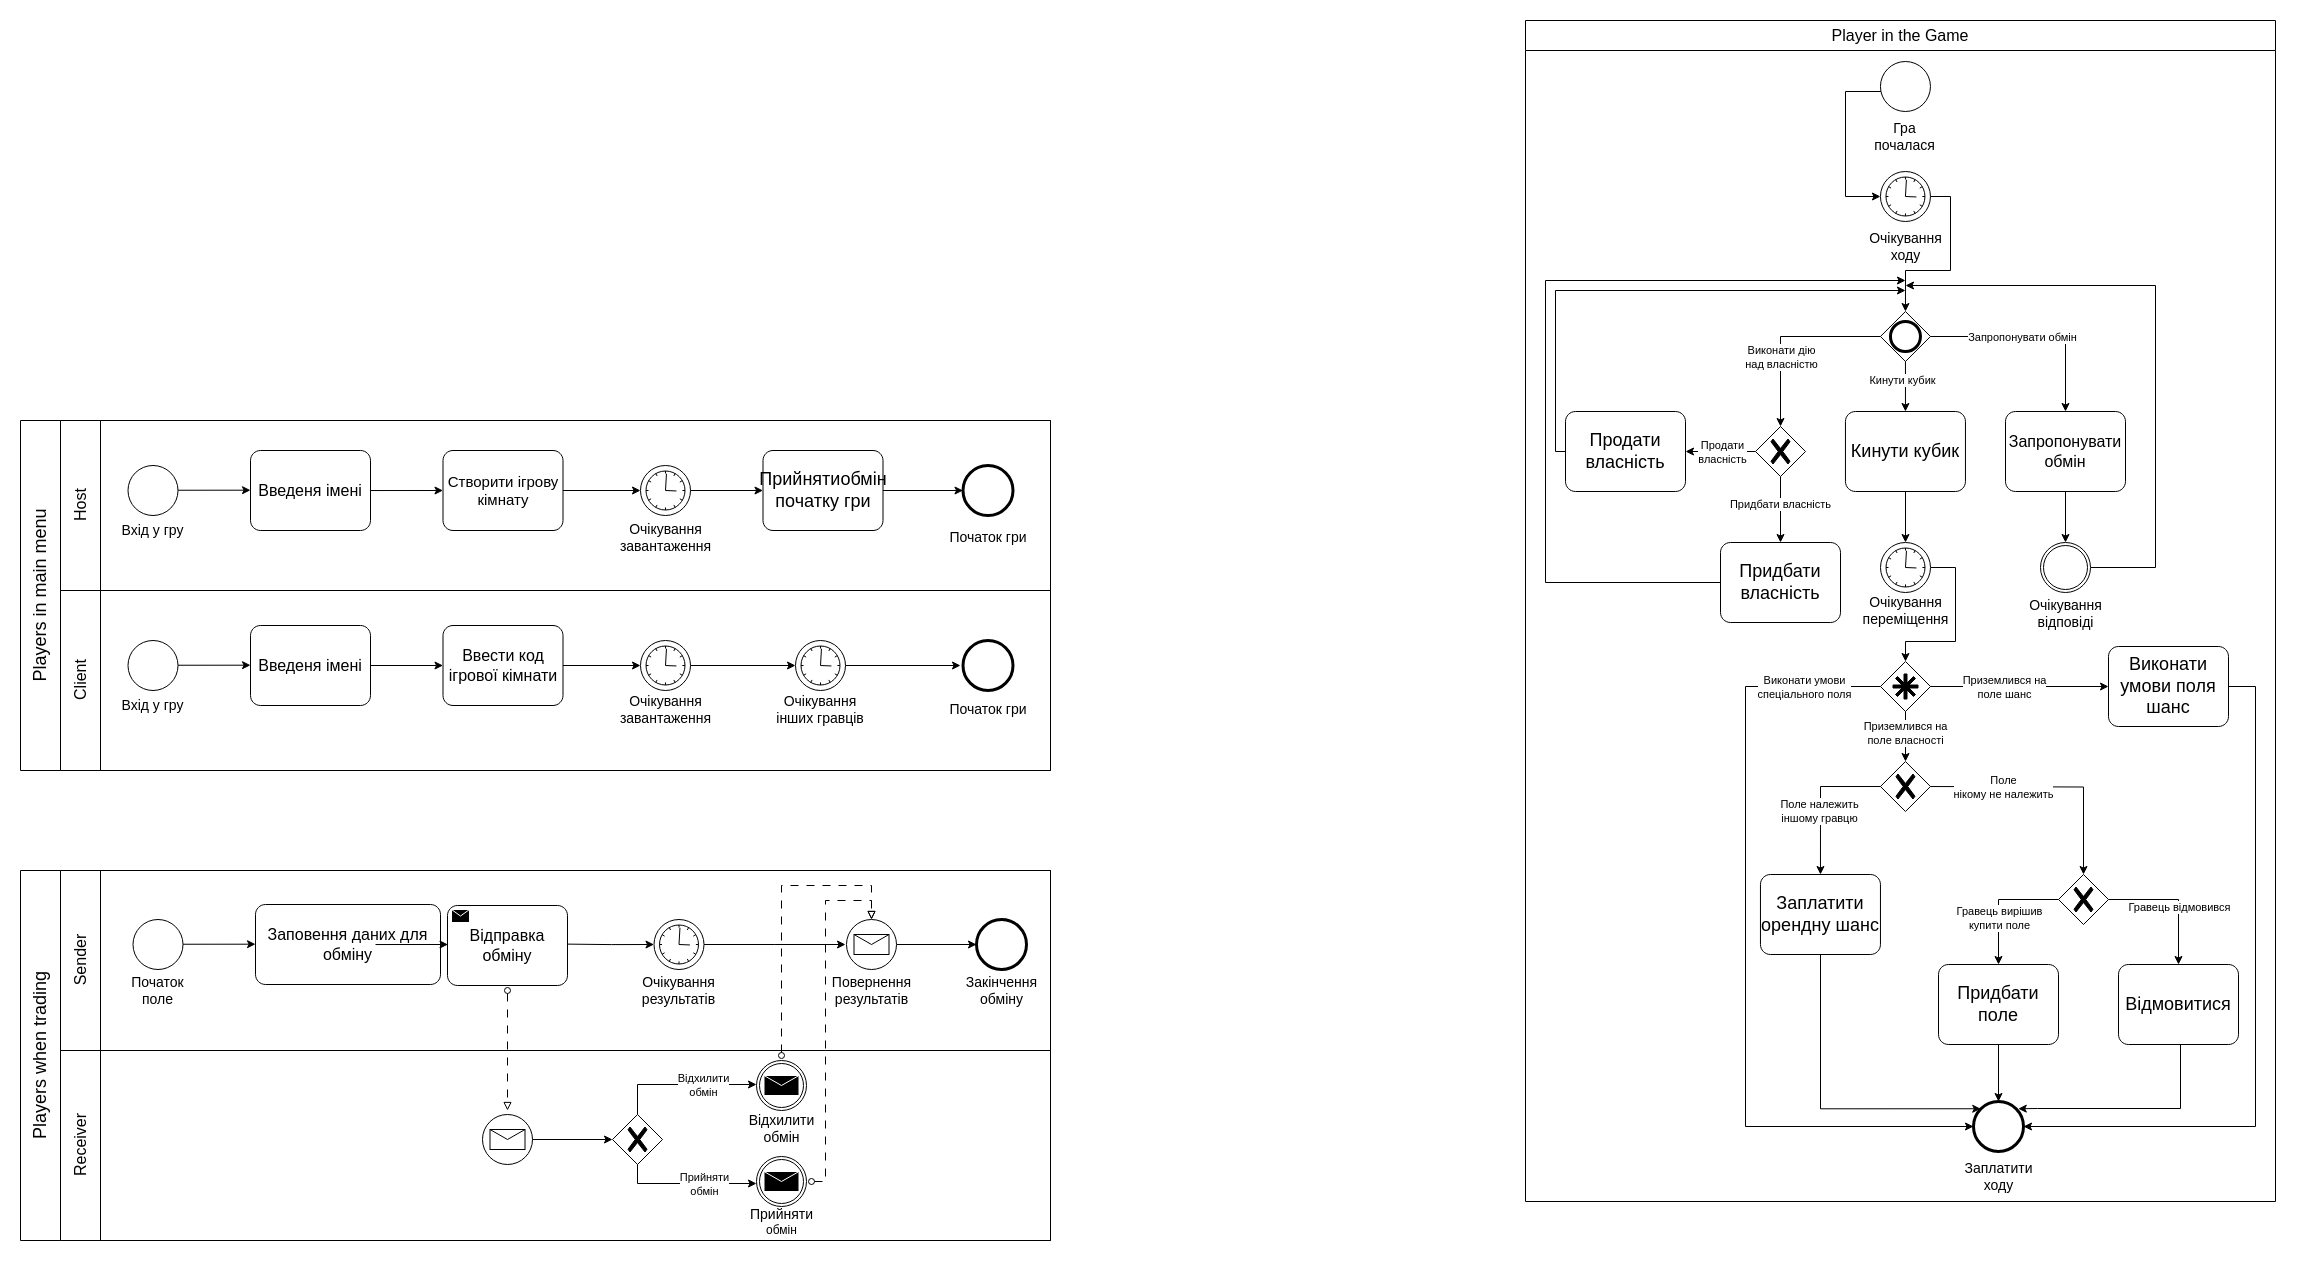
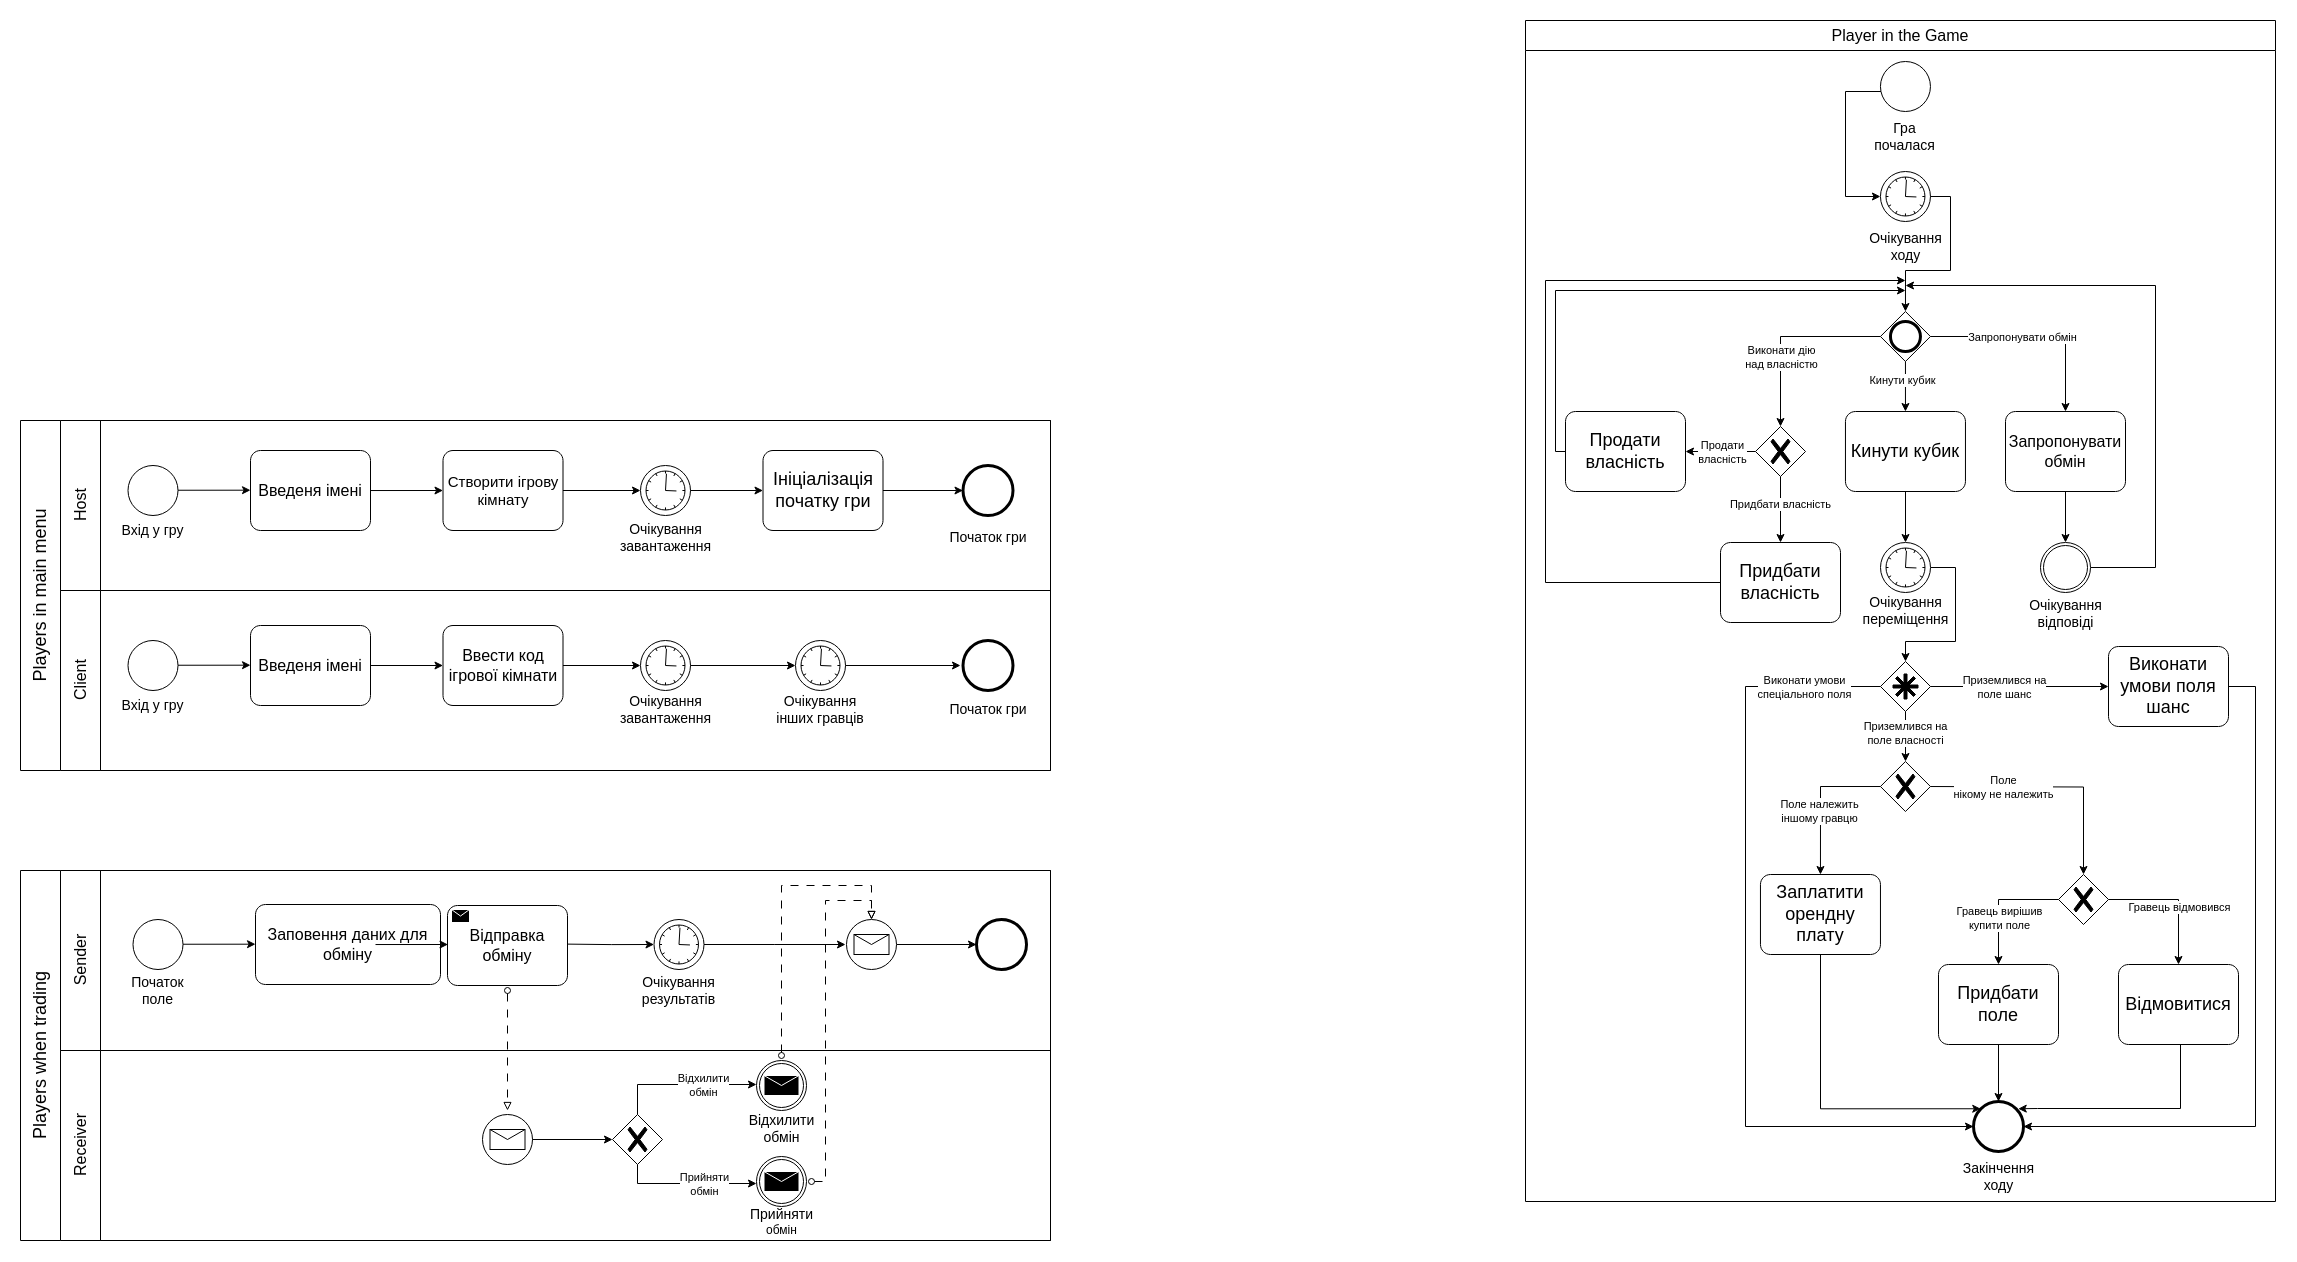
(824, 491) -> (824, 491)
(1821, 915) -> (1821, 915)
(872, 991) -> none
(1002, 991) -> none
(1999, 1177) -> (1999, 1177)
